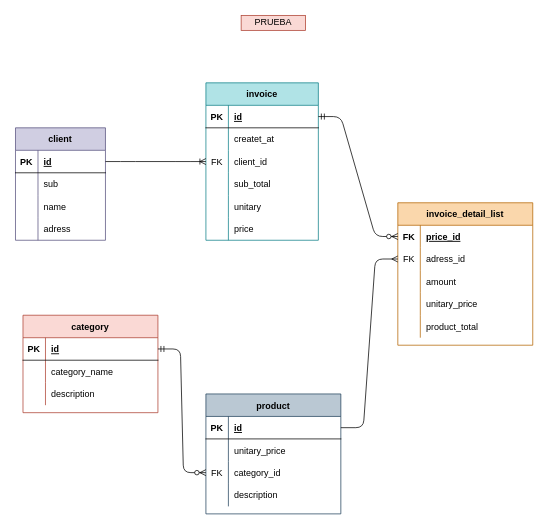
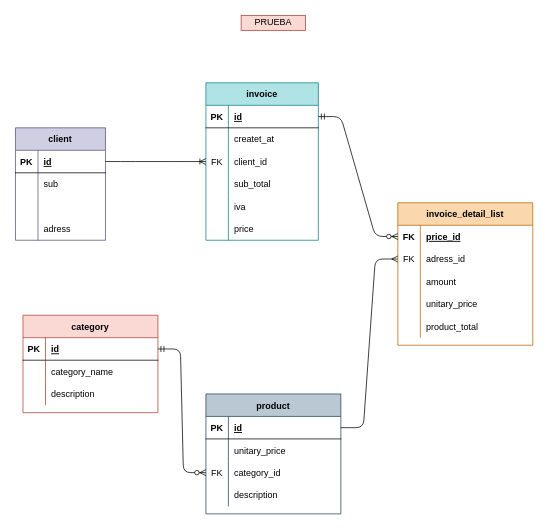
(72, 207) -> none
(250, 207) -> (240, 207)
